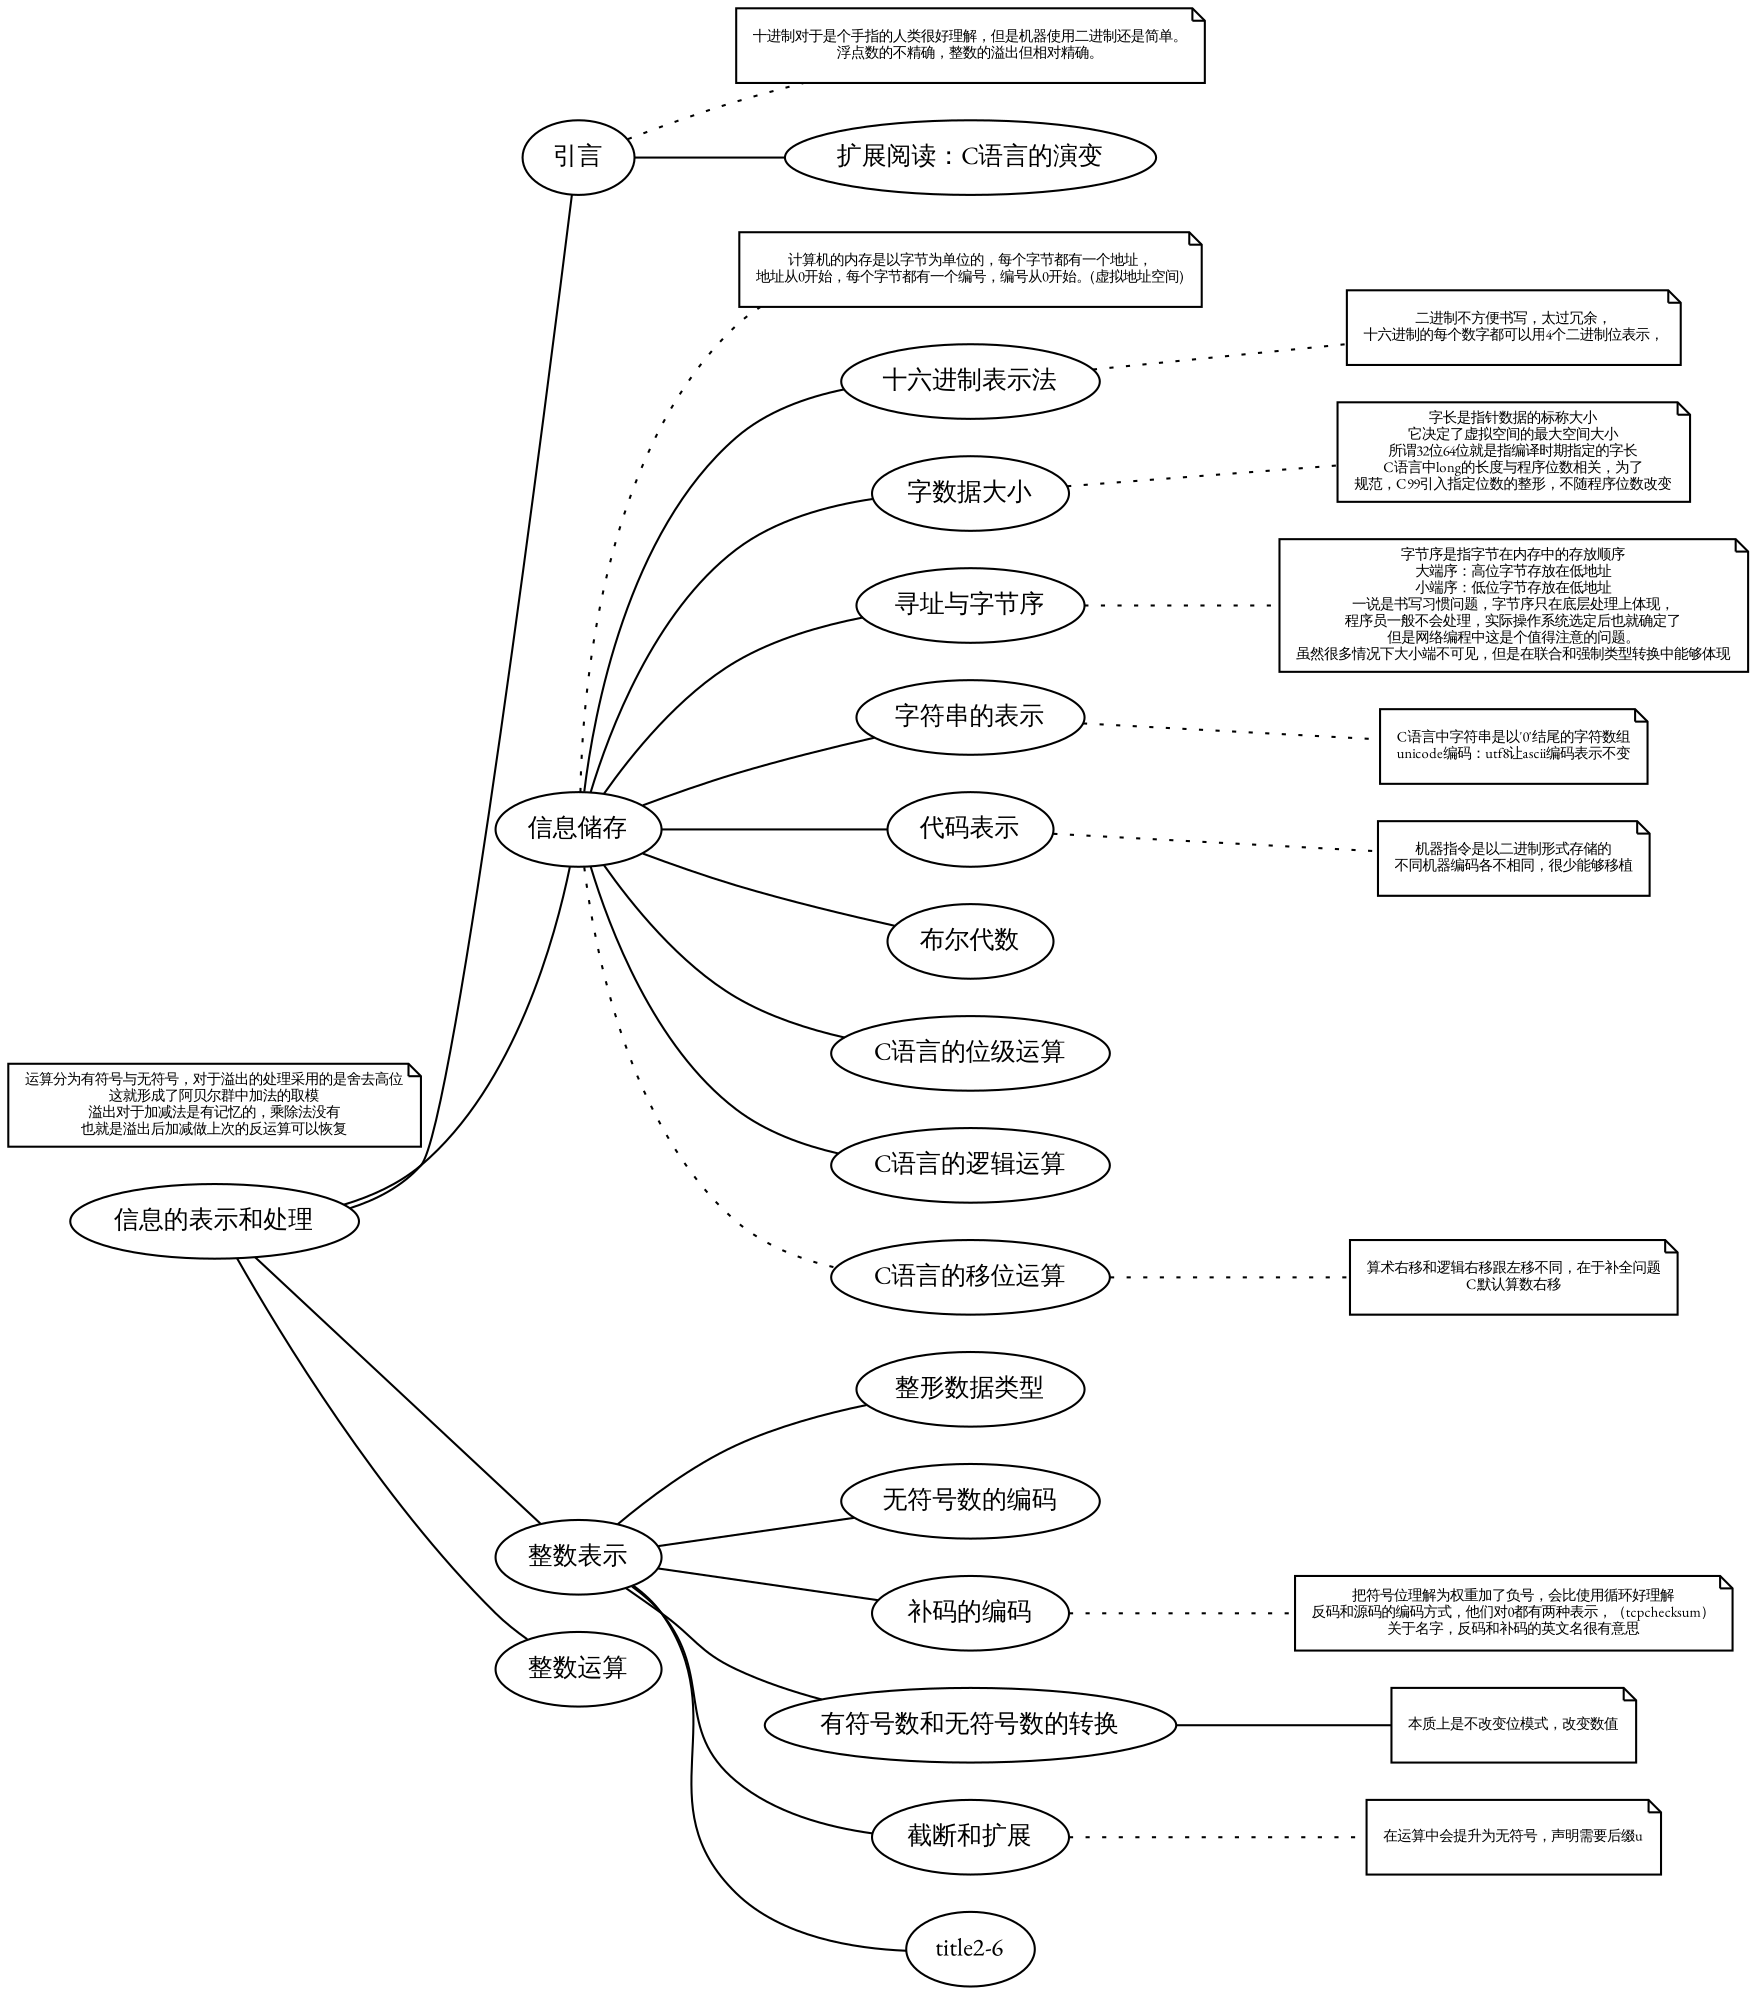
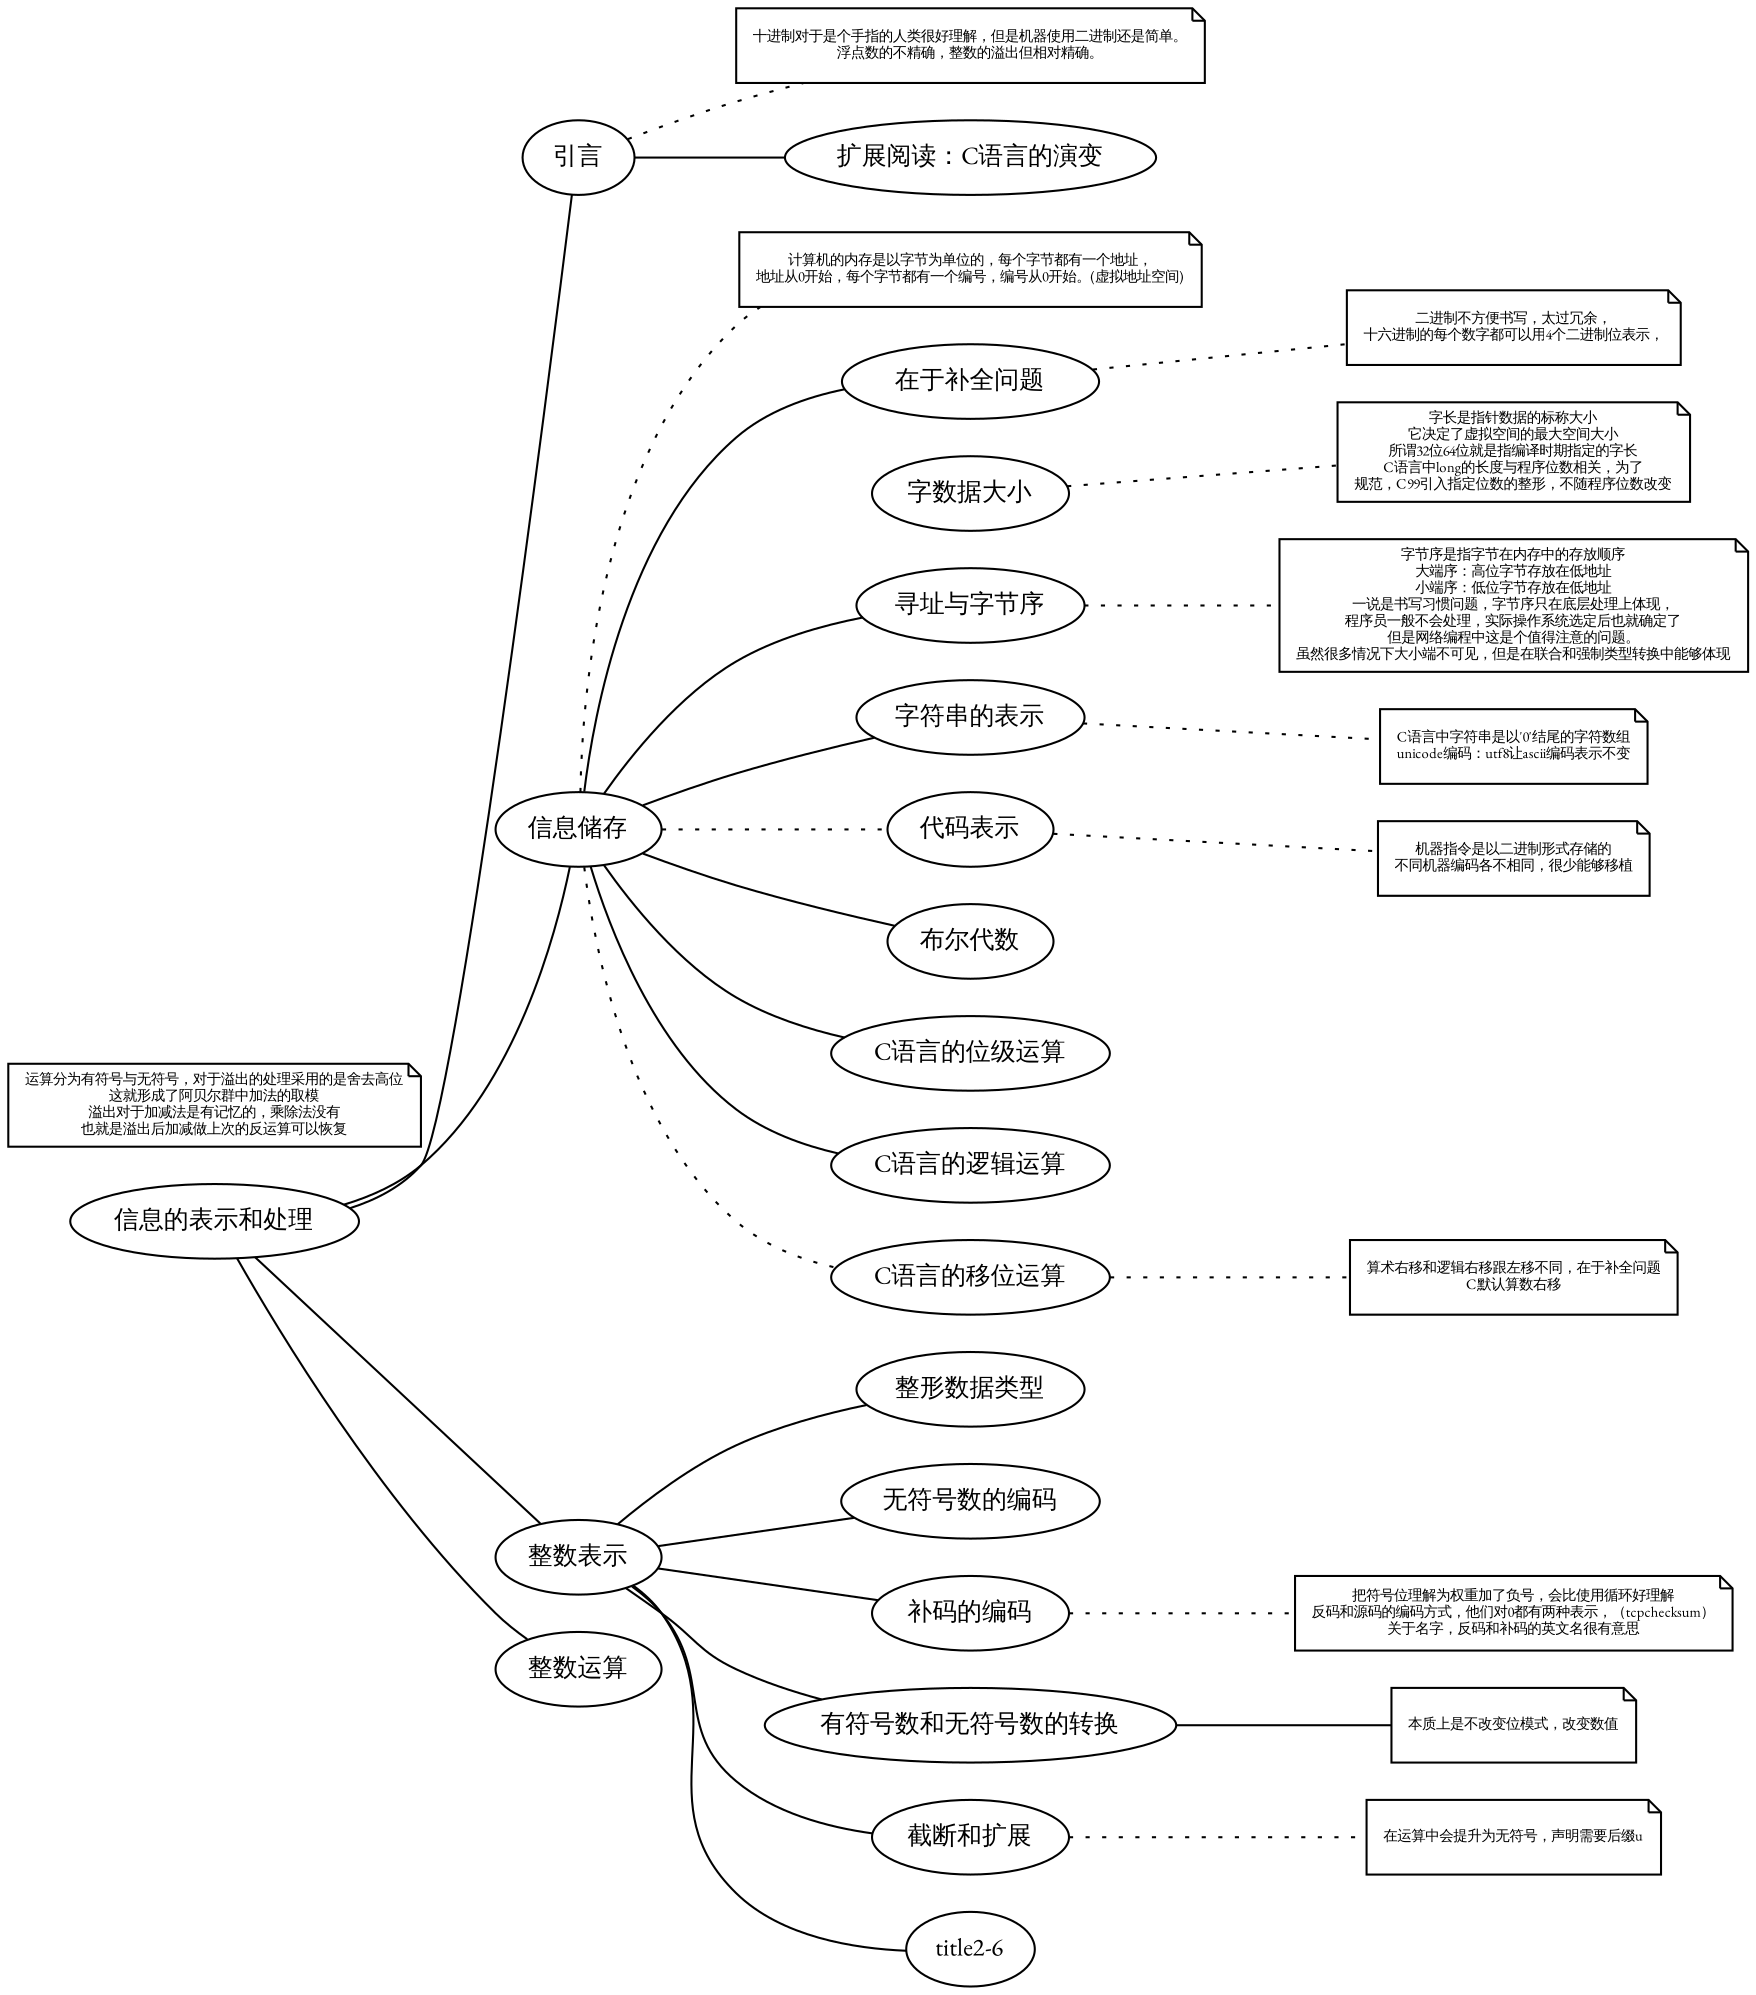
(971, 382) -> (971, 382)
(687, 599) -> none
(775, 829) -> (775, 829)
